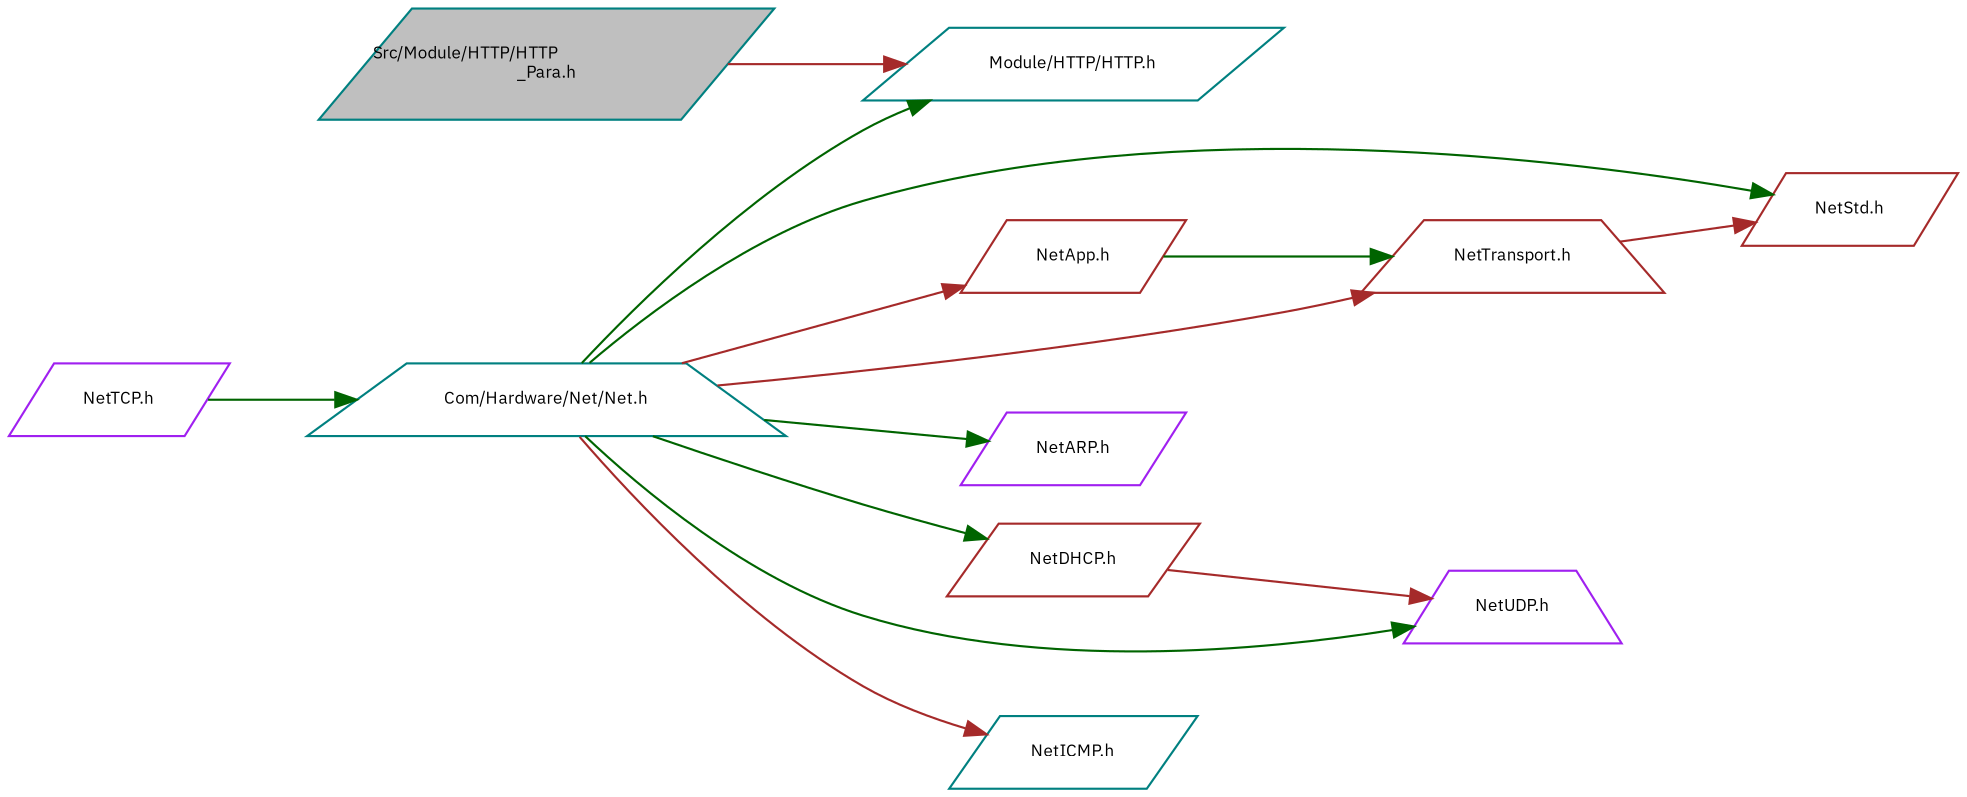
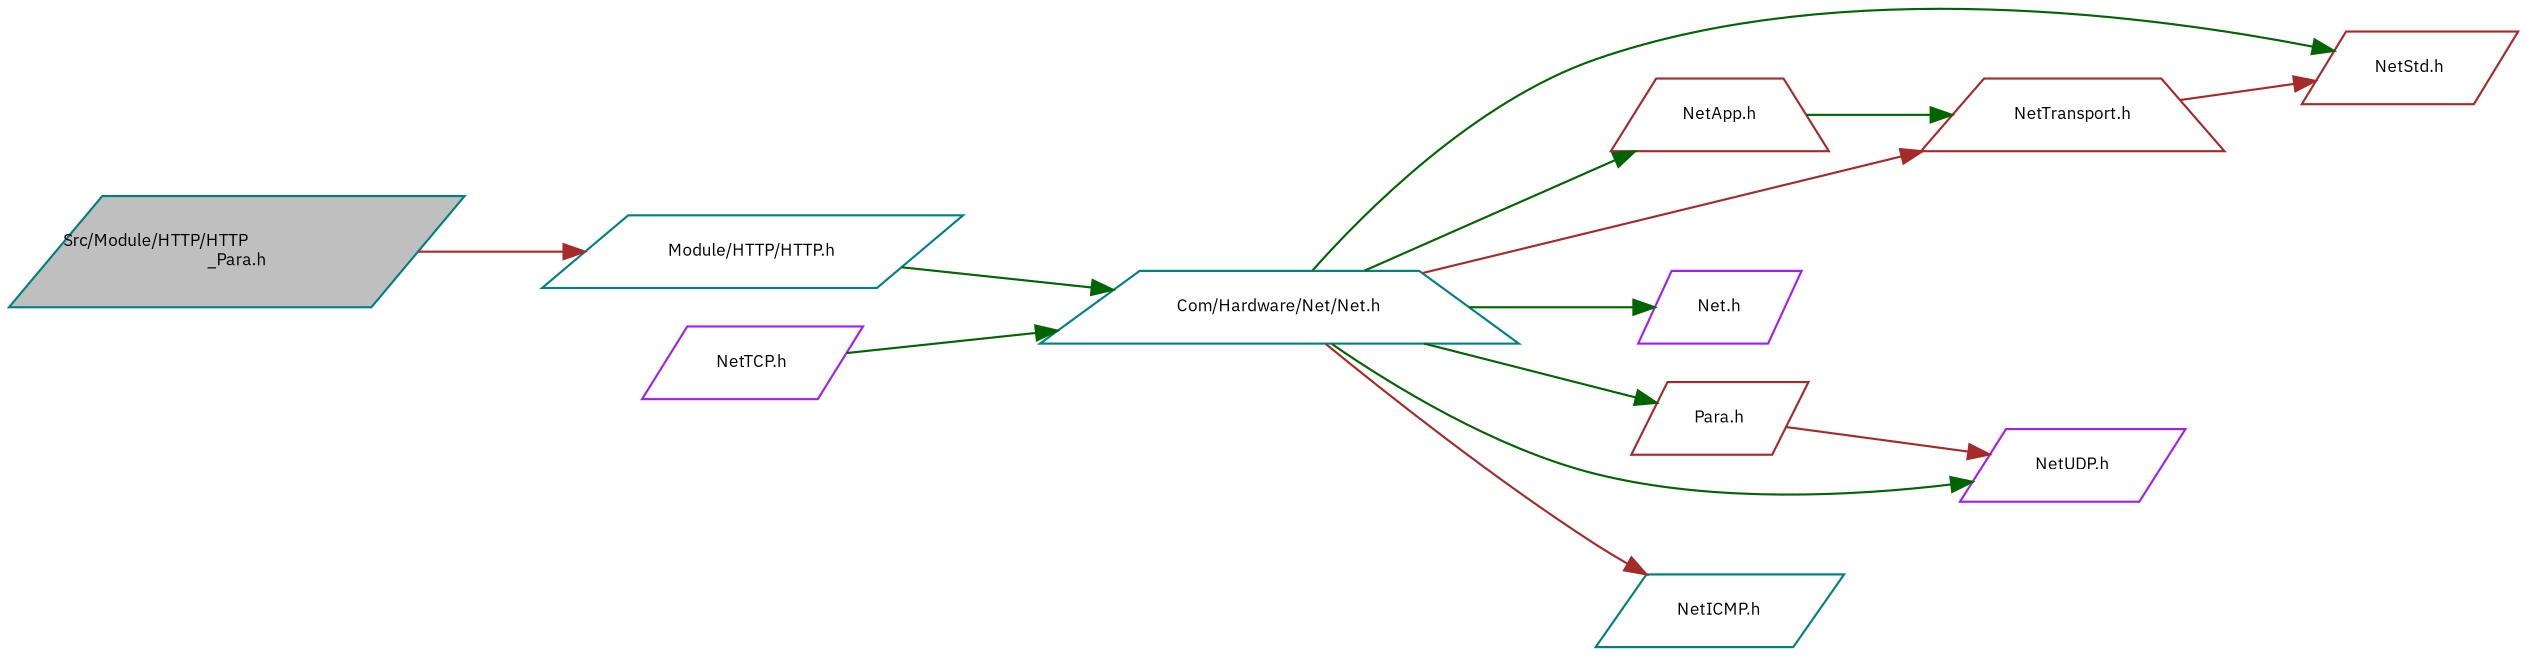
(734, 220) -> (996, 277)
(1073, 256) -> (1720, 115)
(813, 327) -> (1490, 215)
(1073, 449) -> (1720, 307)
(1073, 560) -> (1720, 418)
(1513, 607) -> (2073, 465)
